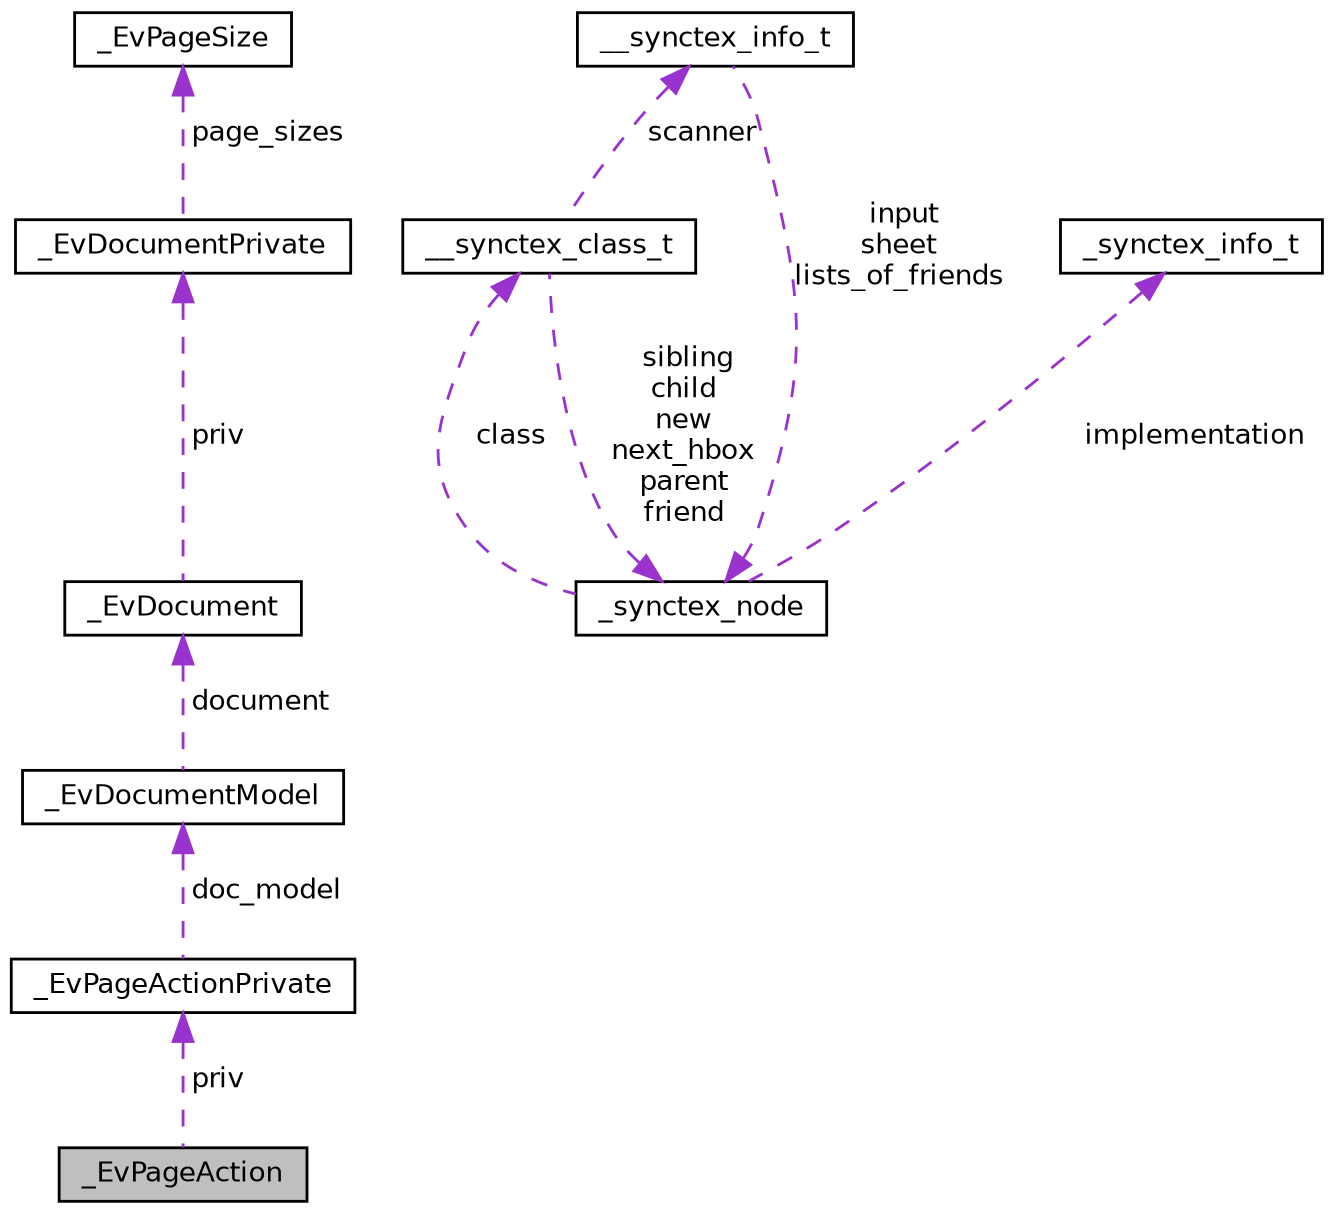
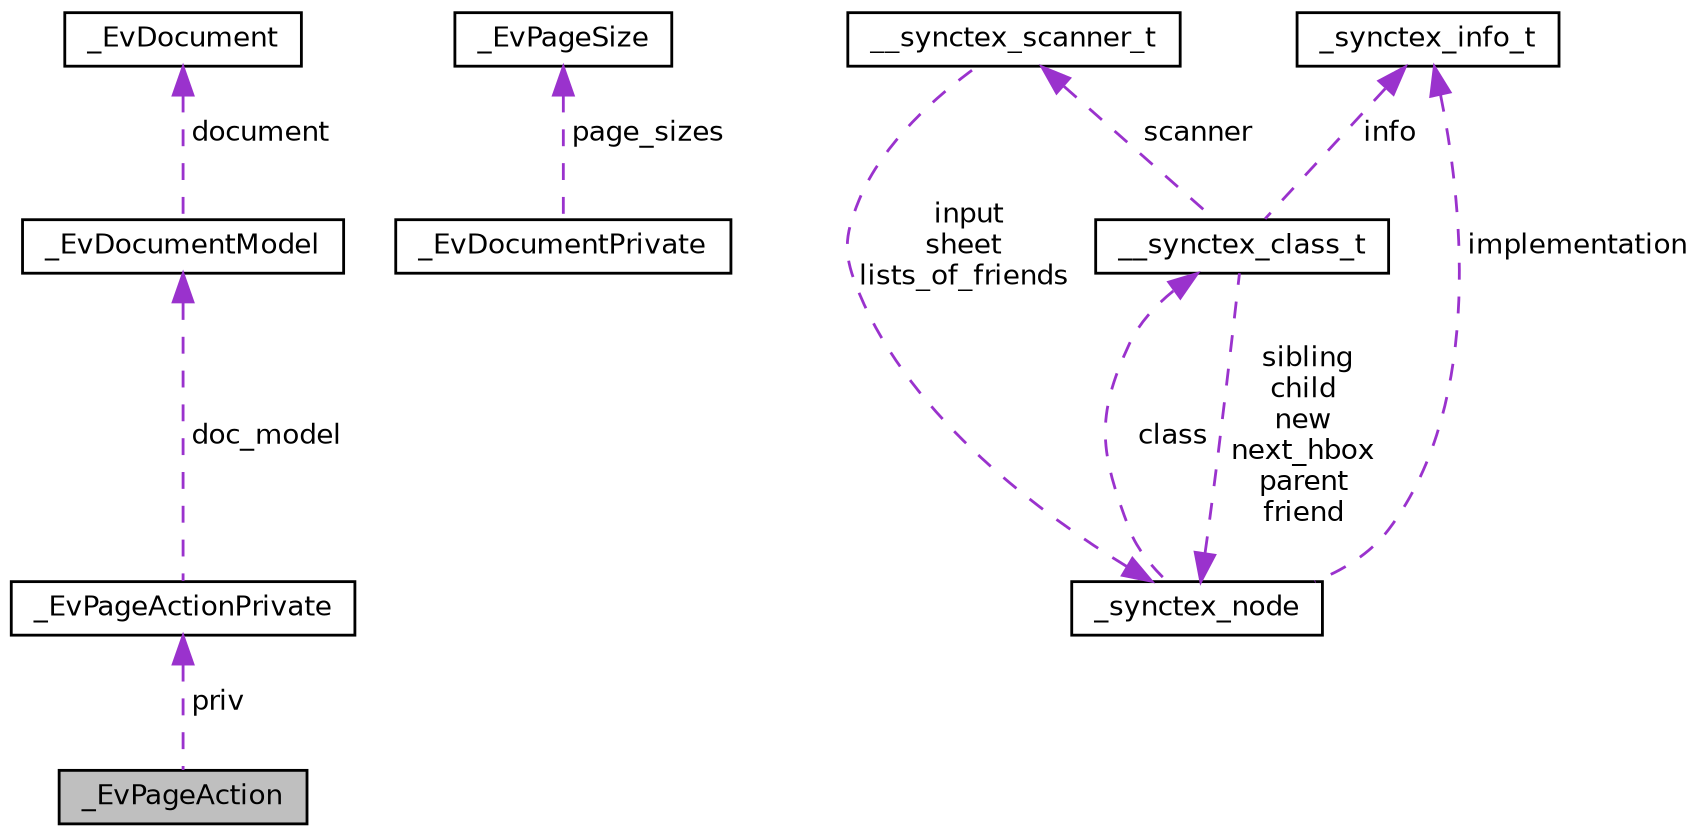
(715, 39) -> (1014, 39)
none -> (1325, 154)
(183, 442) -> none
